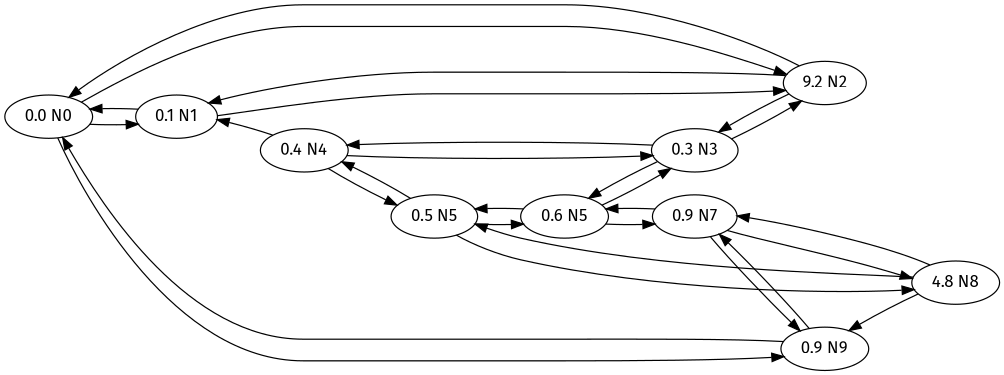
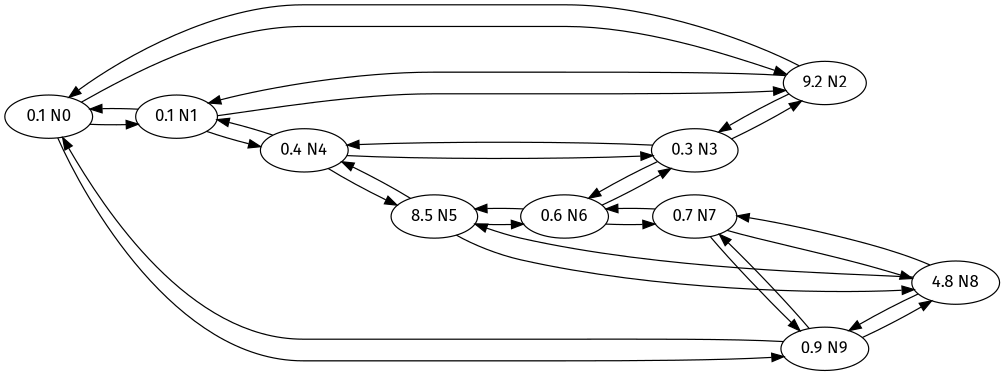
(49, 117) -> (49, 117)
none -> (227, 138)
(434, 216) -> (434, 216)
(565, 216) -> (565, 216)
(695, 216) -> (695, 216)
none -> (892, 323)
